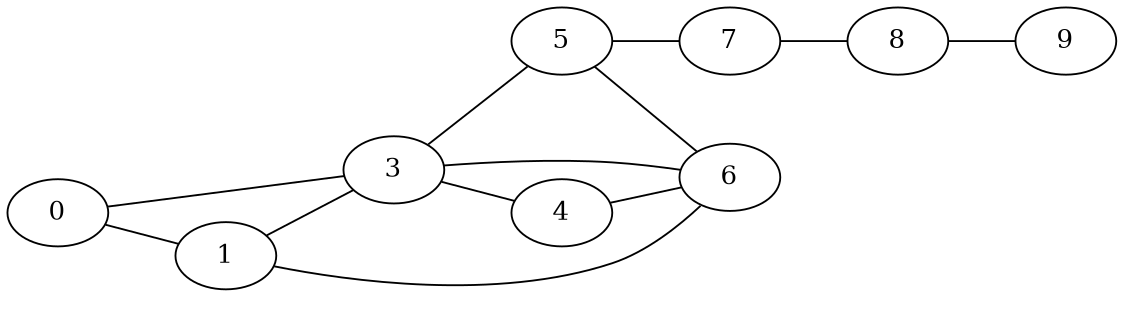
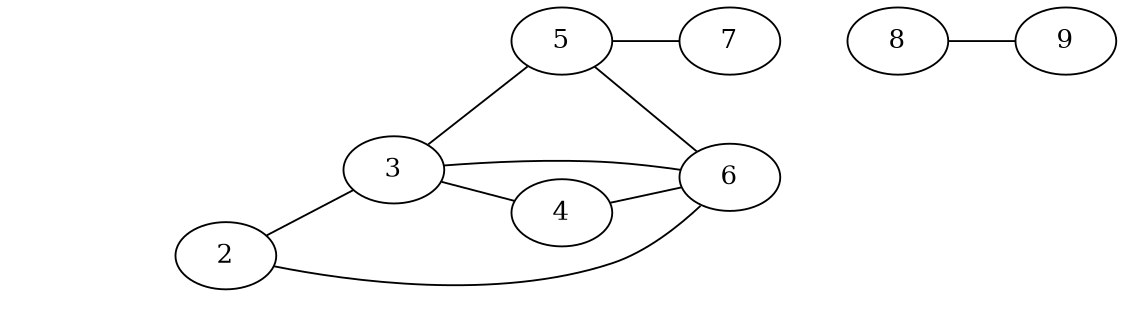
(814, 41) -> none
(58, 213) -> none
(226, 256) -> (226, 256)
